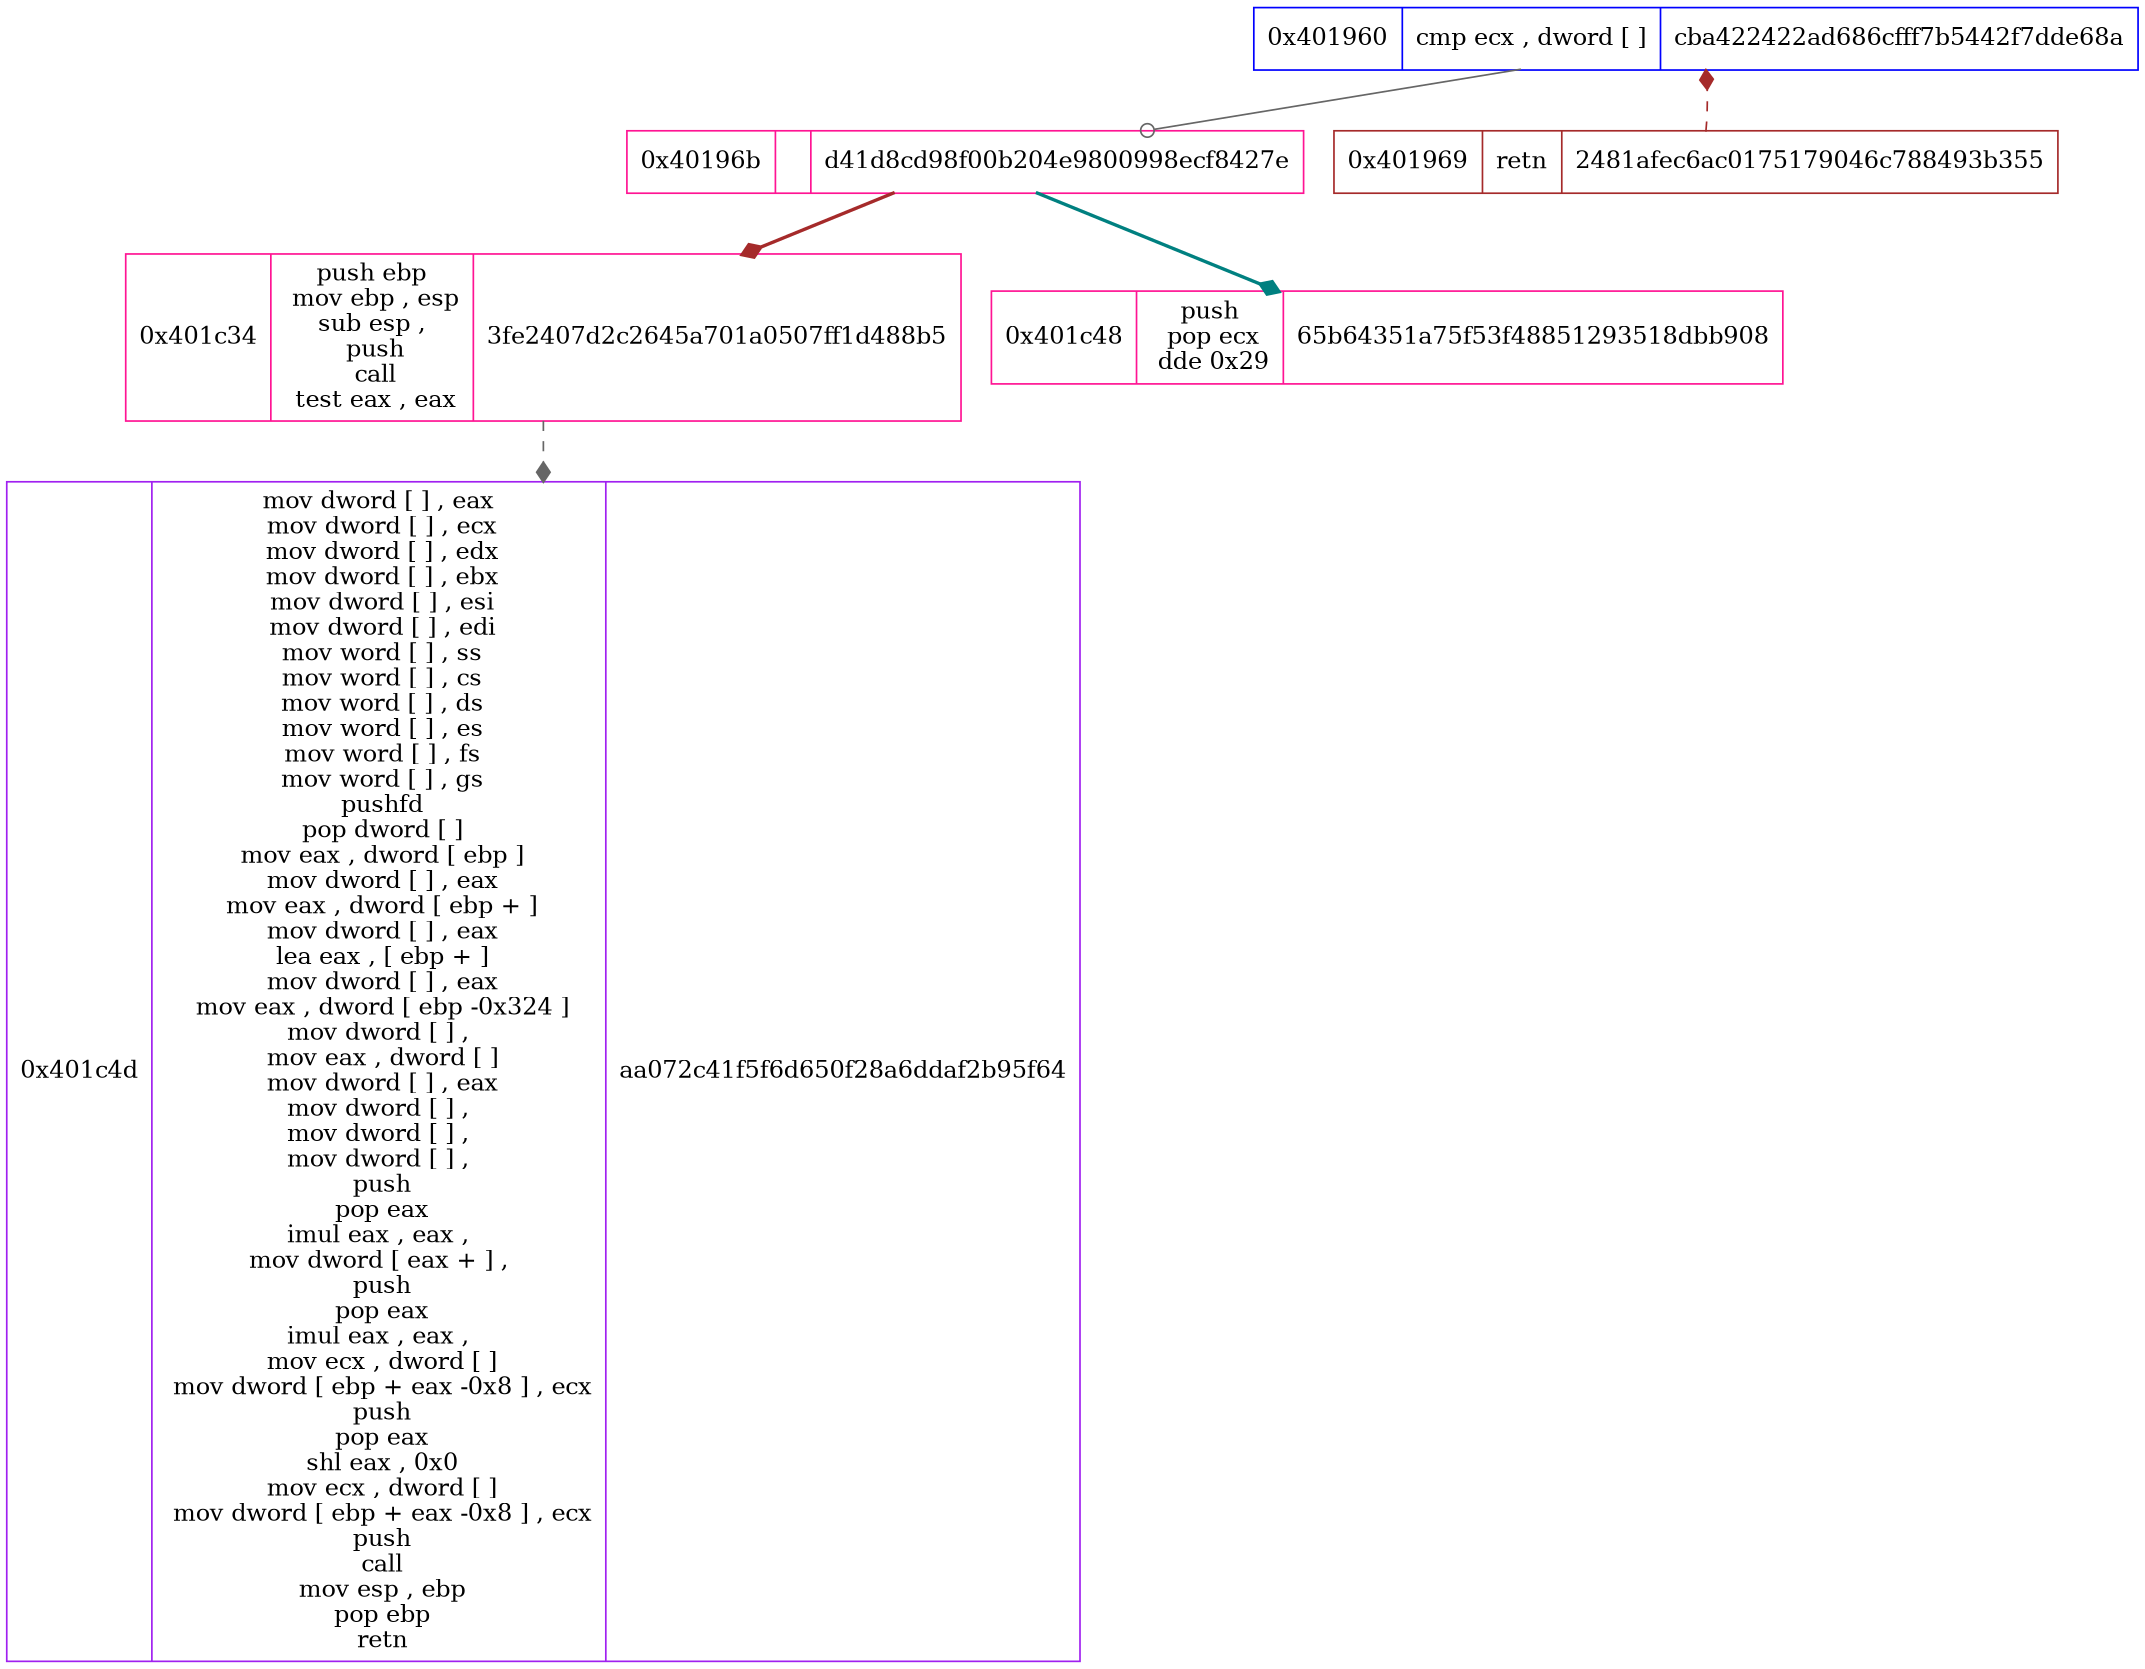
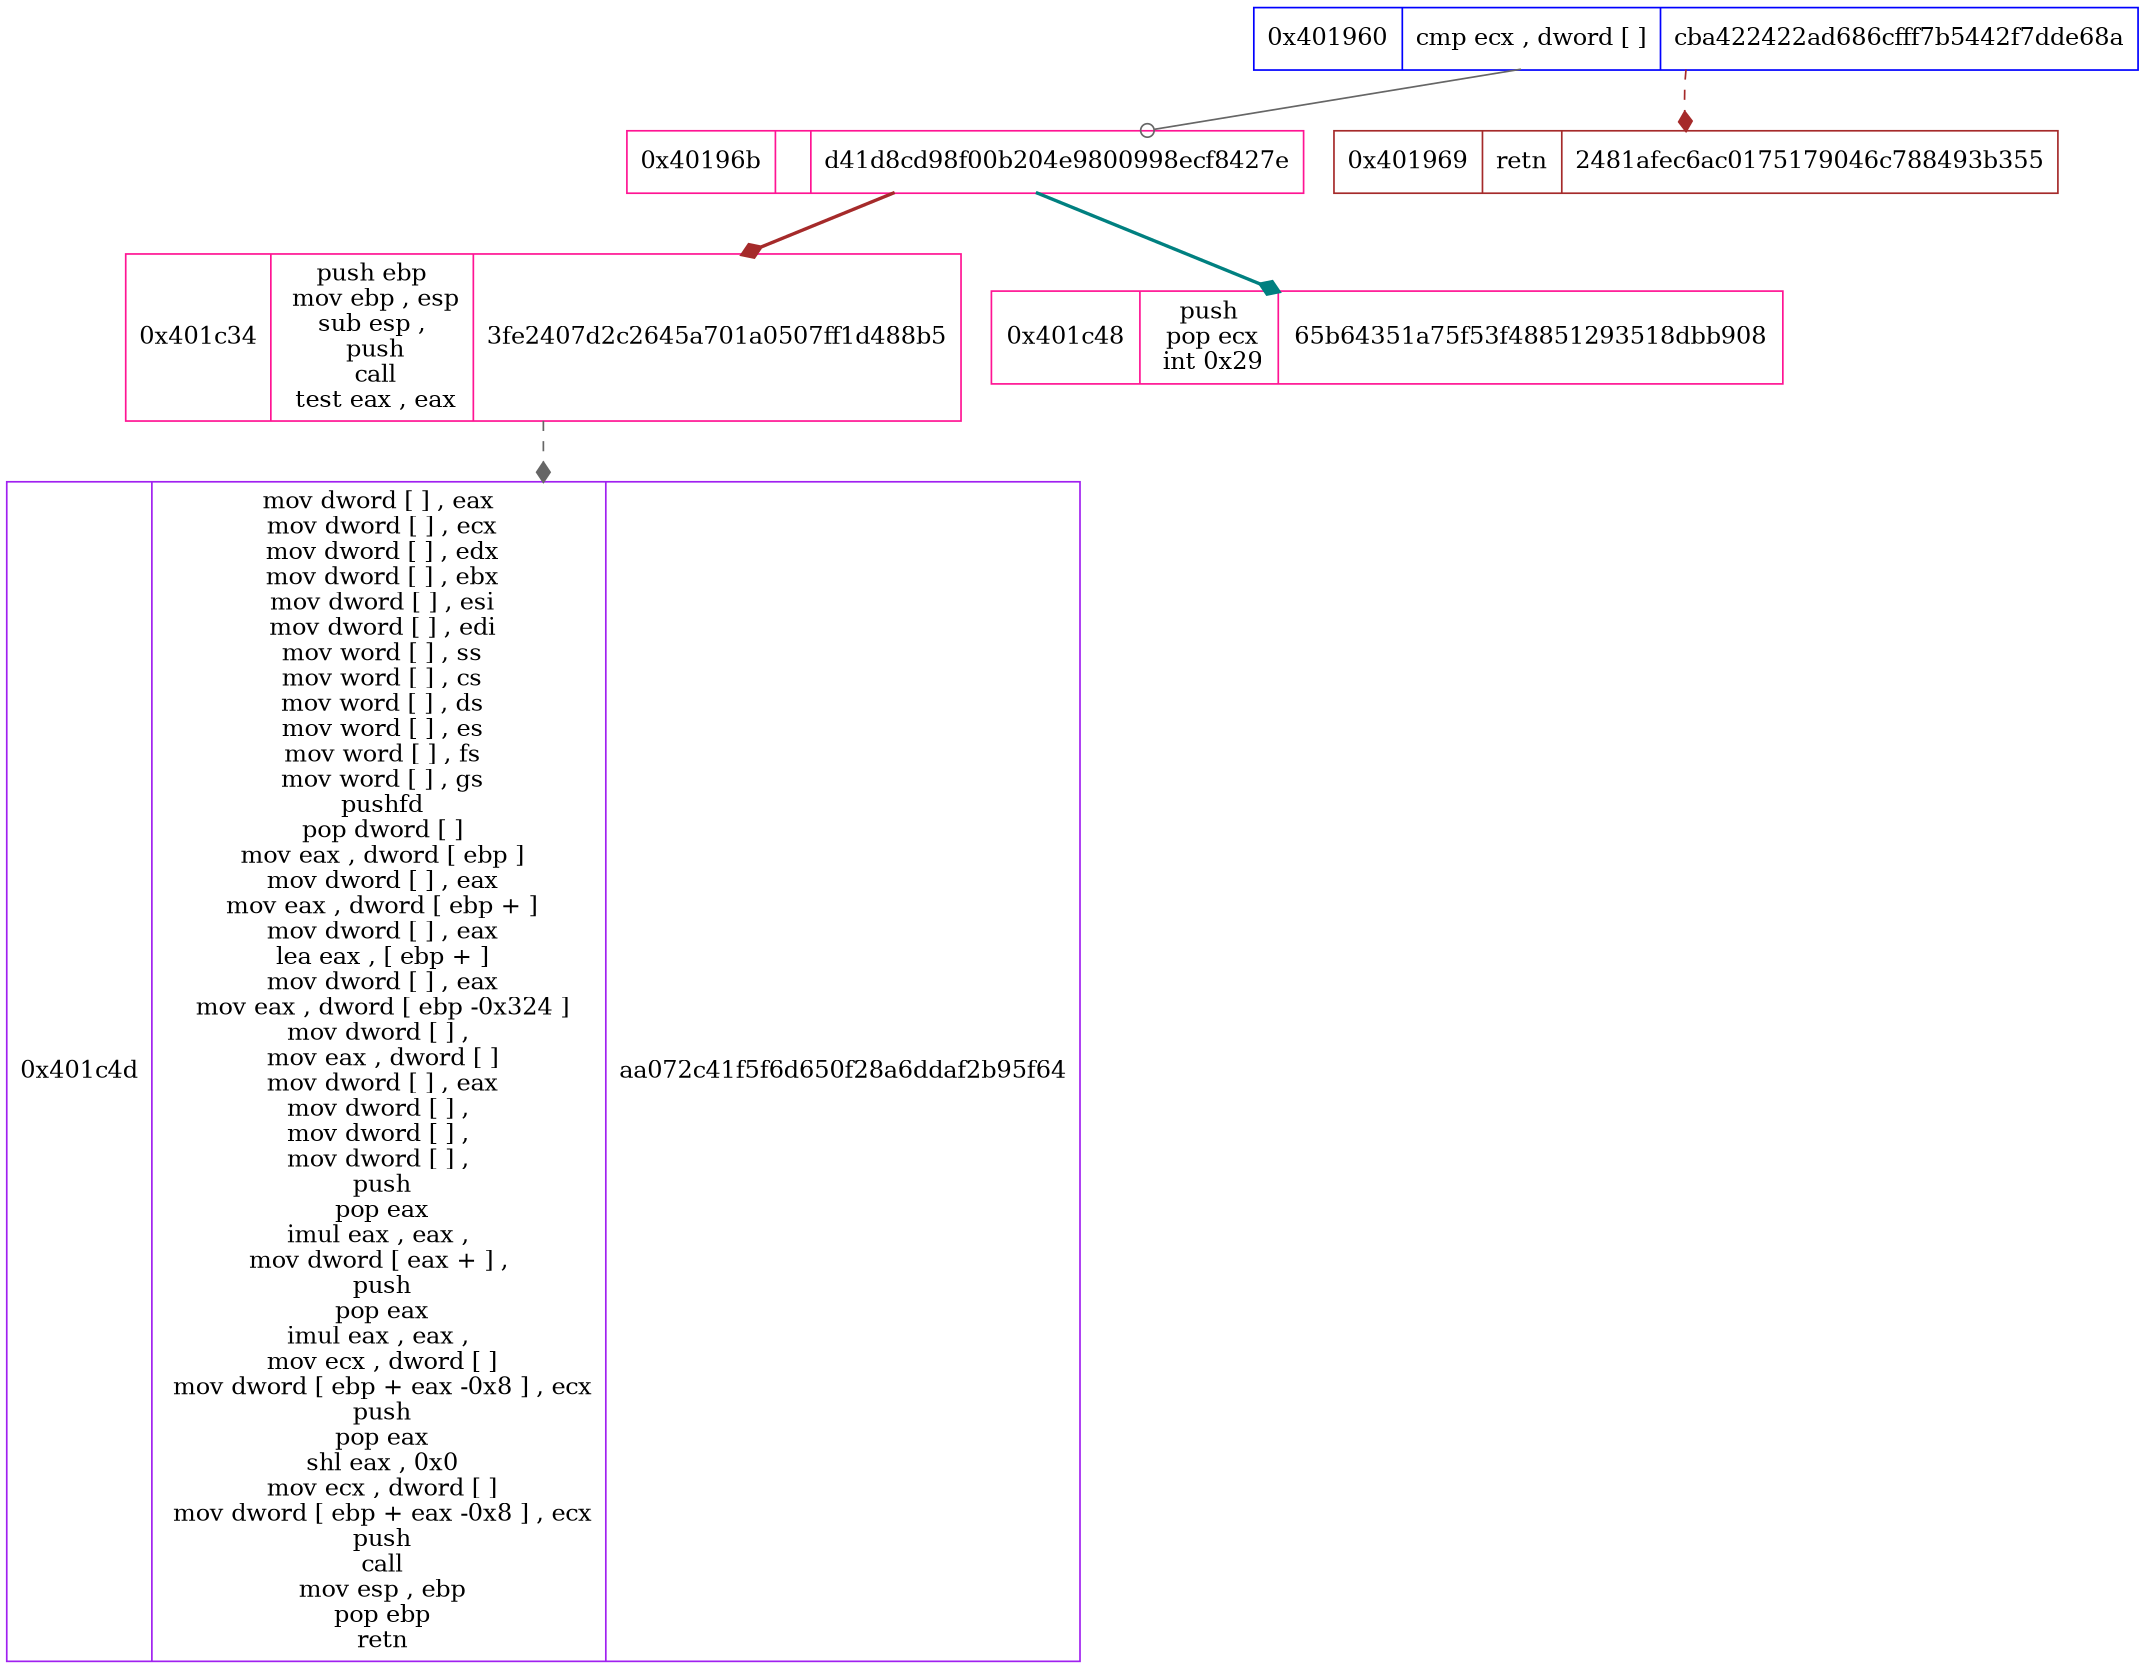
(1707, 111) -> (1685, 90)
(1210, 362) -> (1209, 362)
